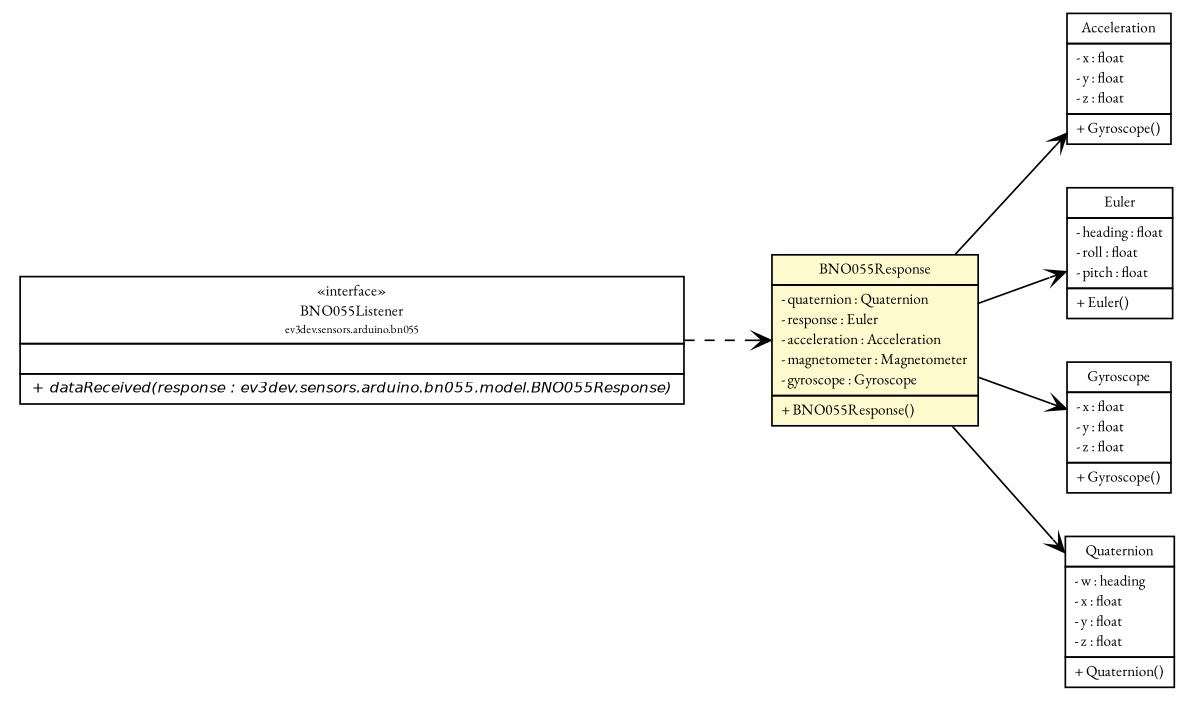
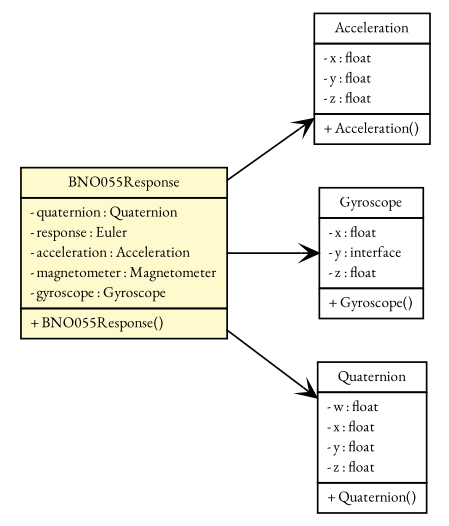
(1119, 128) -> (372, 128)
(1119, 253) -> none
(352, 340) -> none
(1101, 427) -> (365, 252)
(1111, 581) -> (353, 407)
